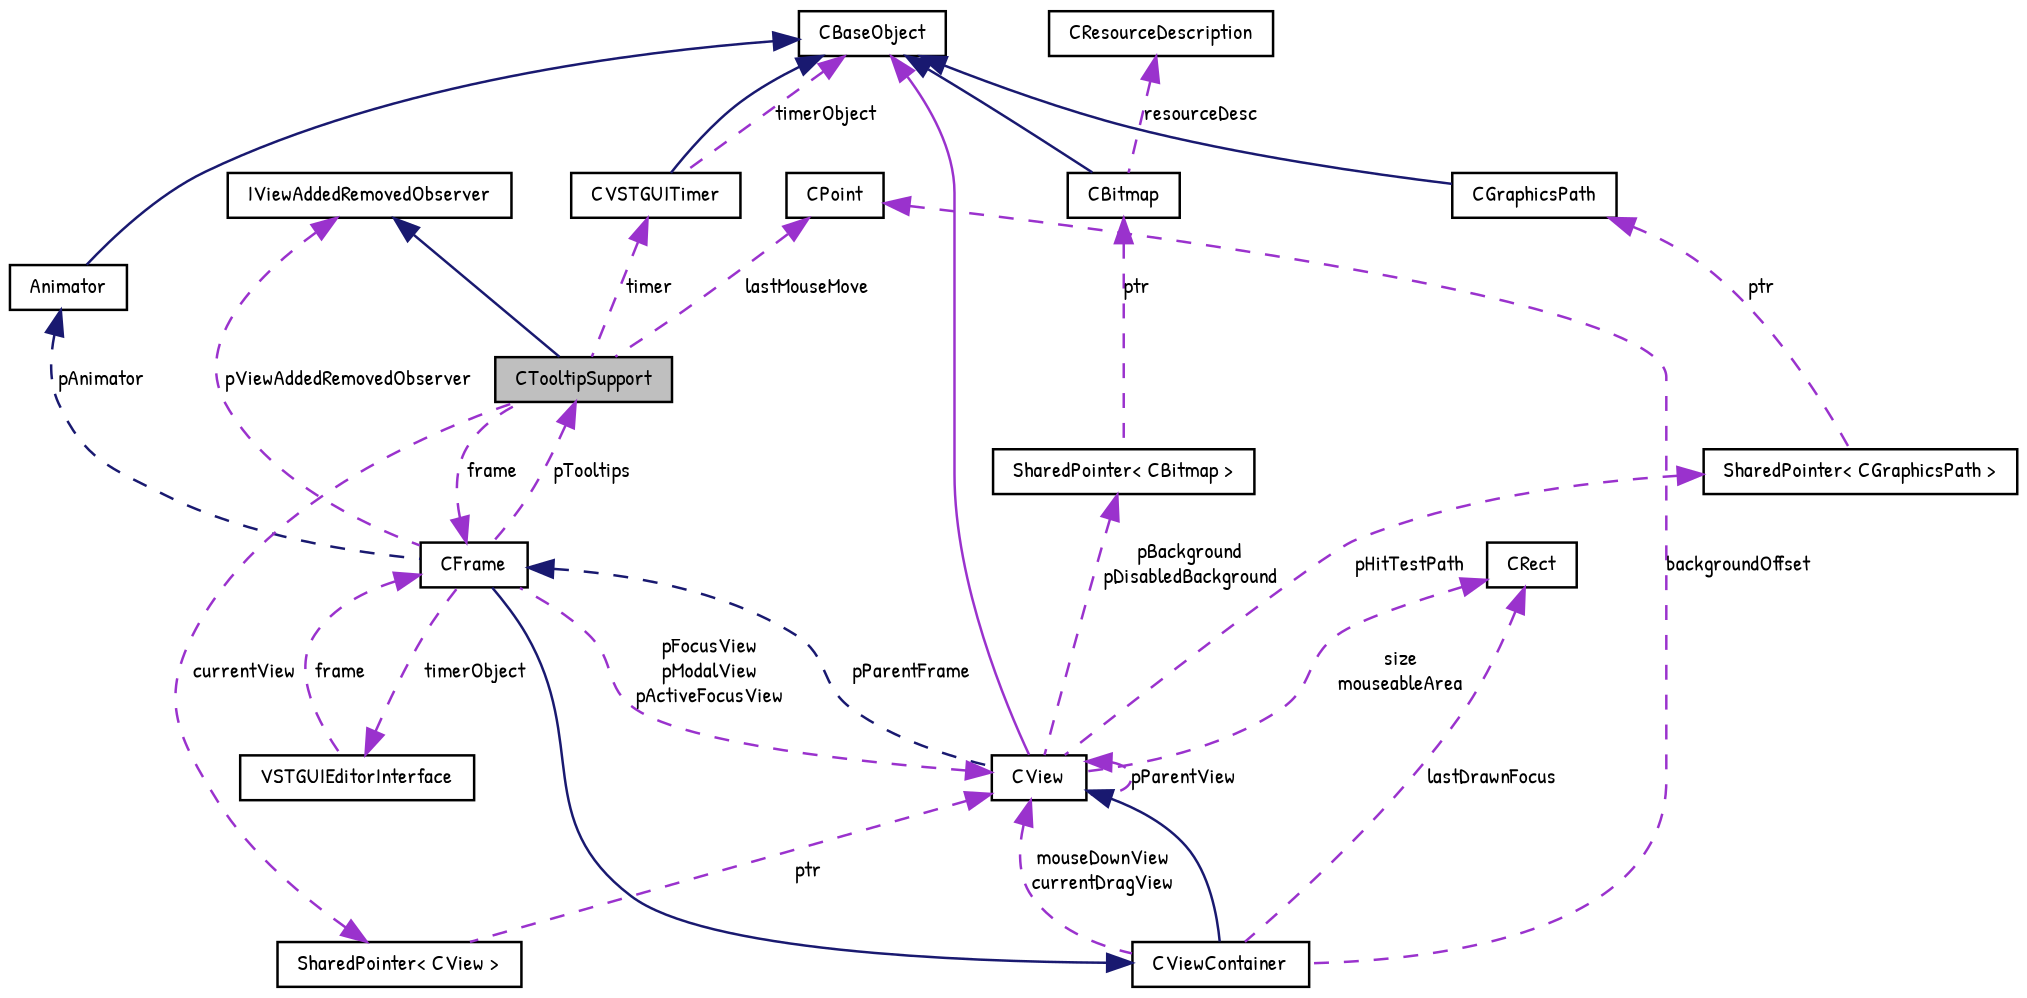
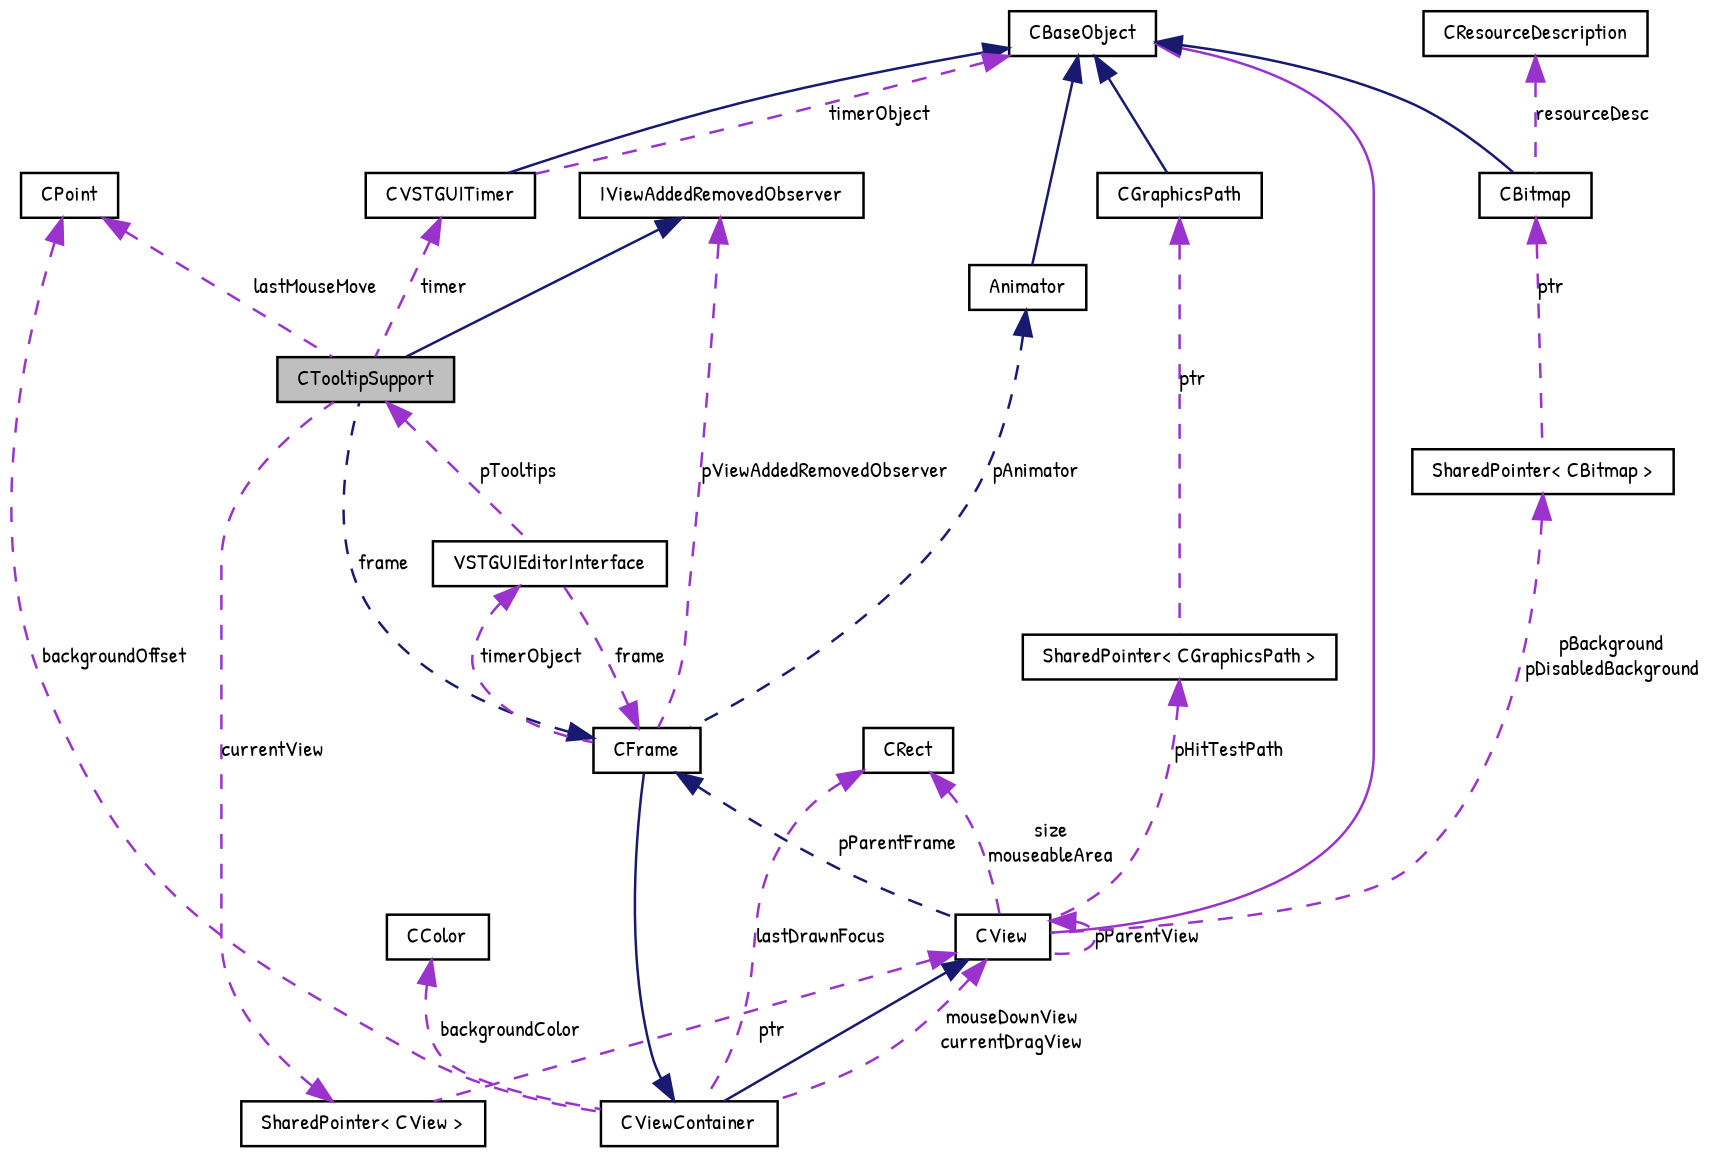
(467, 448) -> (378, 620)
(534, 487) -> (467, 481)
(713, 737) -> none
none -> (438, 937)
